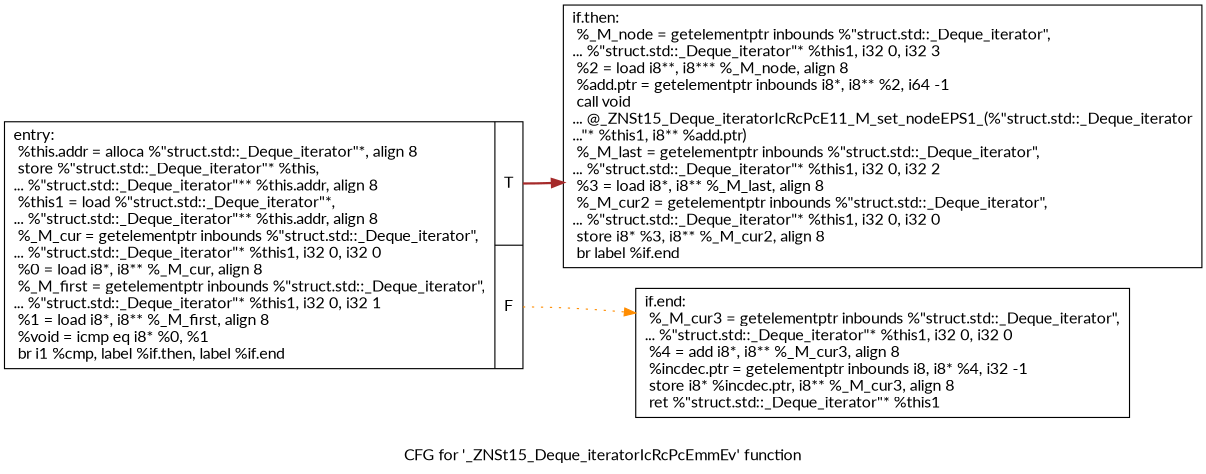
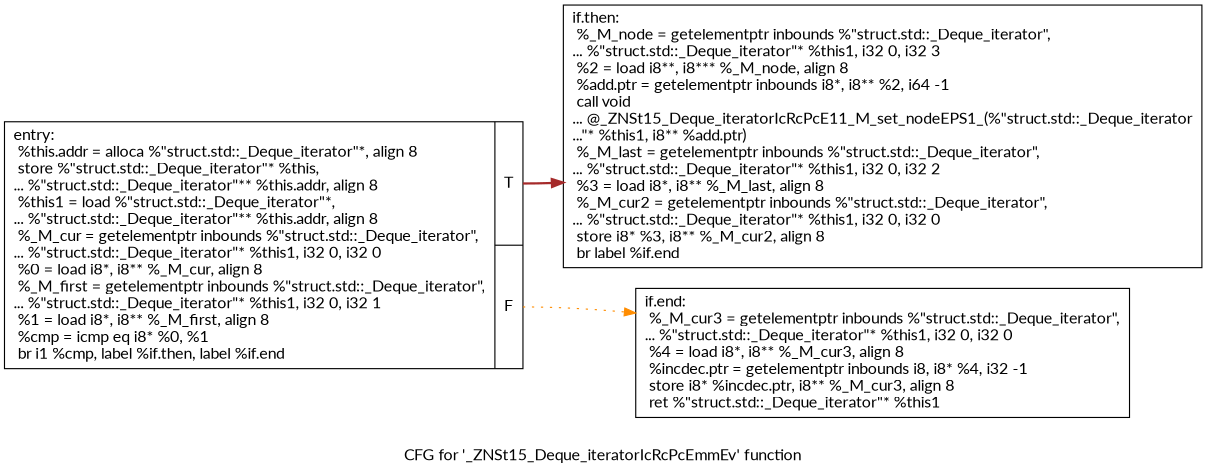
(112, 337) -> (112, 337)
(773, 352) -> (775, 352)
